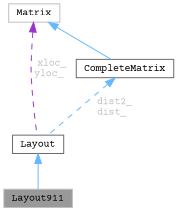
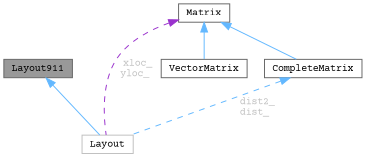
(34, 13) -> (204, 13)
none -> (204, 69)
(38, 144) -> (108, 144)
(38, 176) -> (76, 110)
(38, 198) -> (38, 69)
